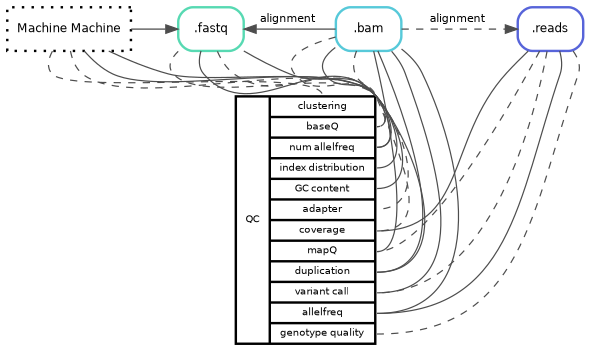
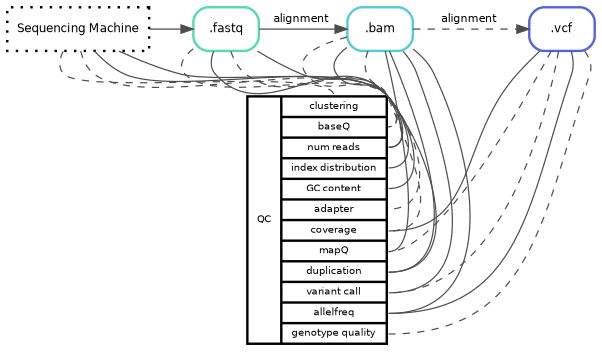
(69, 29) -> (78, 29)
(296, 29) -> (297, 29)
(550, 29) -> (562, 29)
(323, 147) -> (334, 147)
